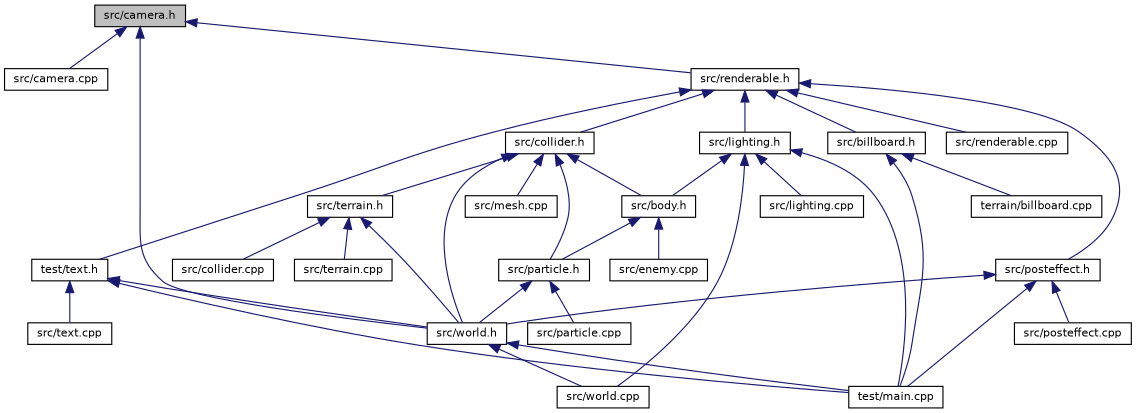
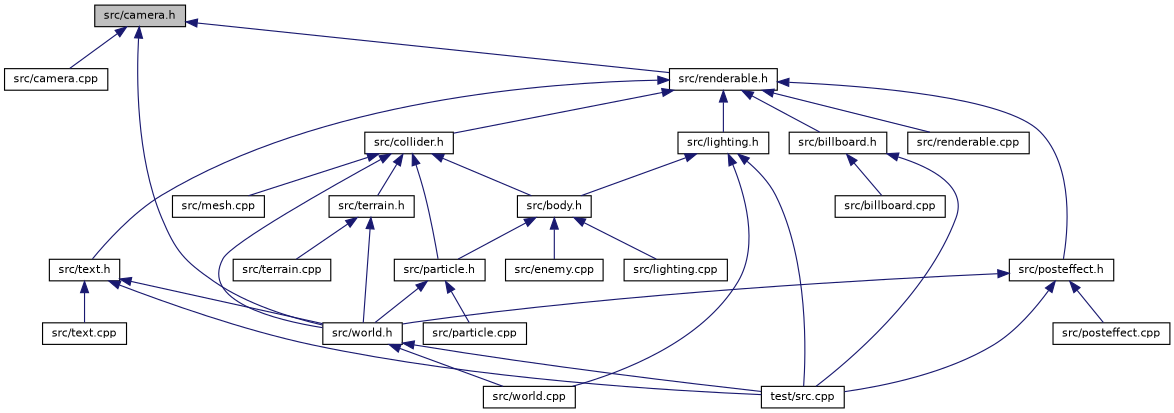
(783, 179) -> (620, 241)
(1037, 207) -> (890, 207)
(70, 270) -> (85, 270)
(223, 270) -> none
(896, 397) -> (803, 397)
